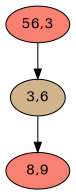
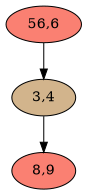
(38, 24) -> (44, 24)
(38, 98) -> (44, 98)
